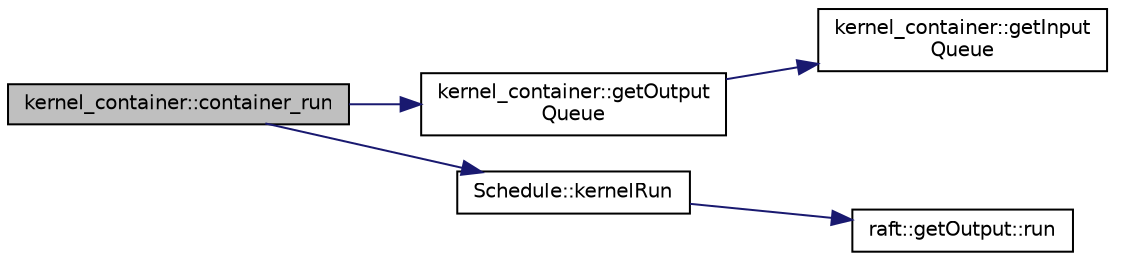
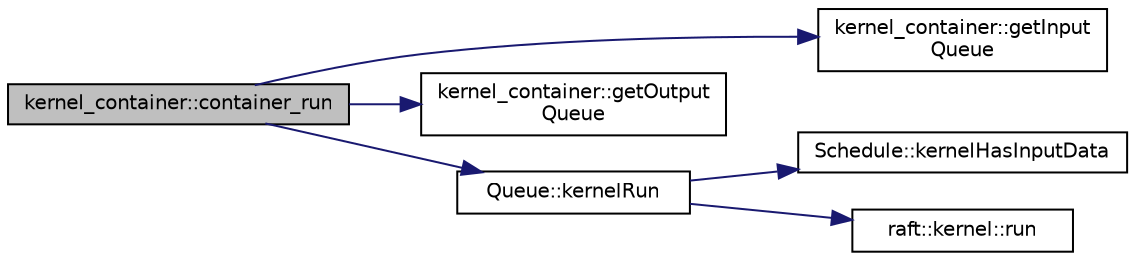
(762, 73) -> (525, 45)
none -> (963, 152)
(574, 193) -> (574, 193)
(963, 231) -> (963, 231)
